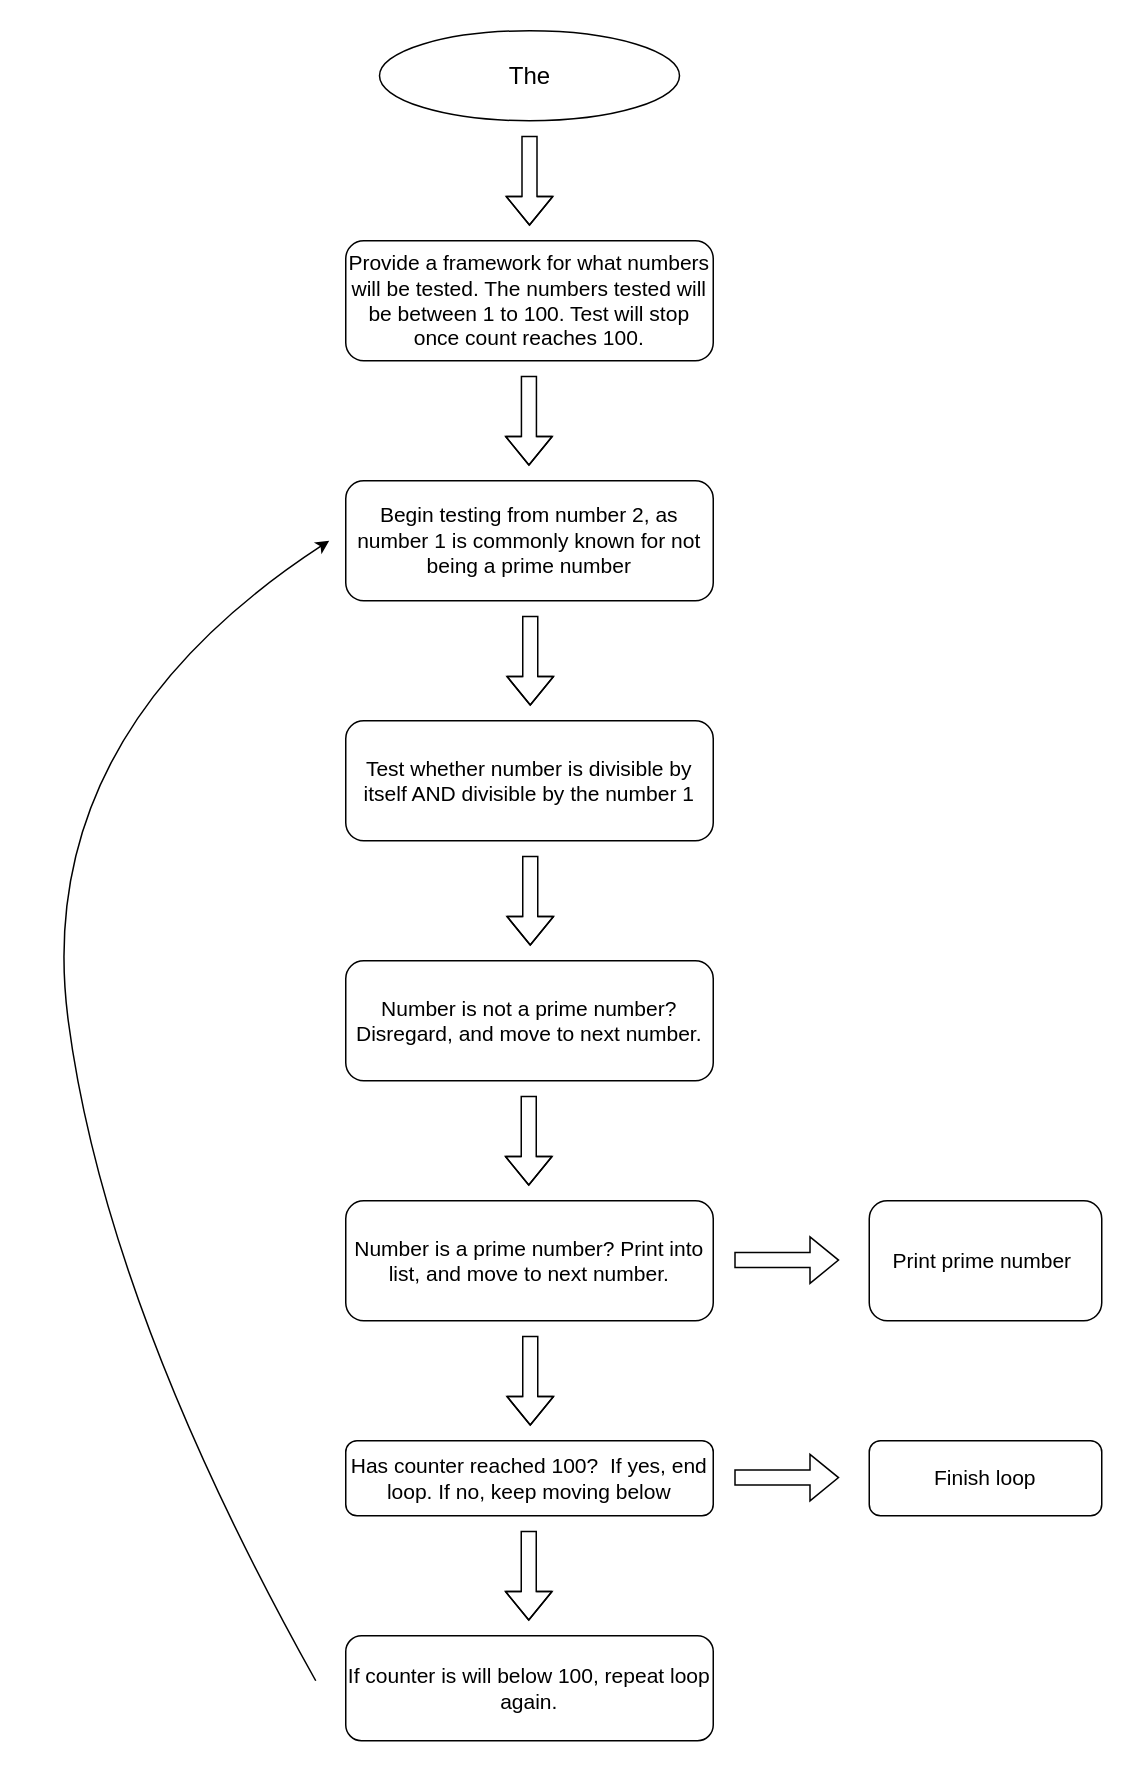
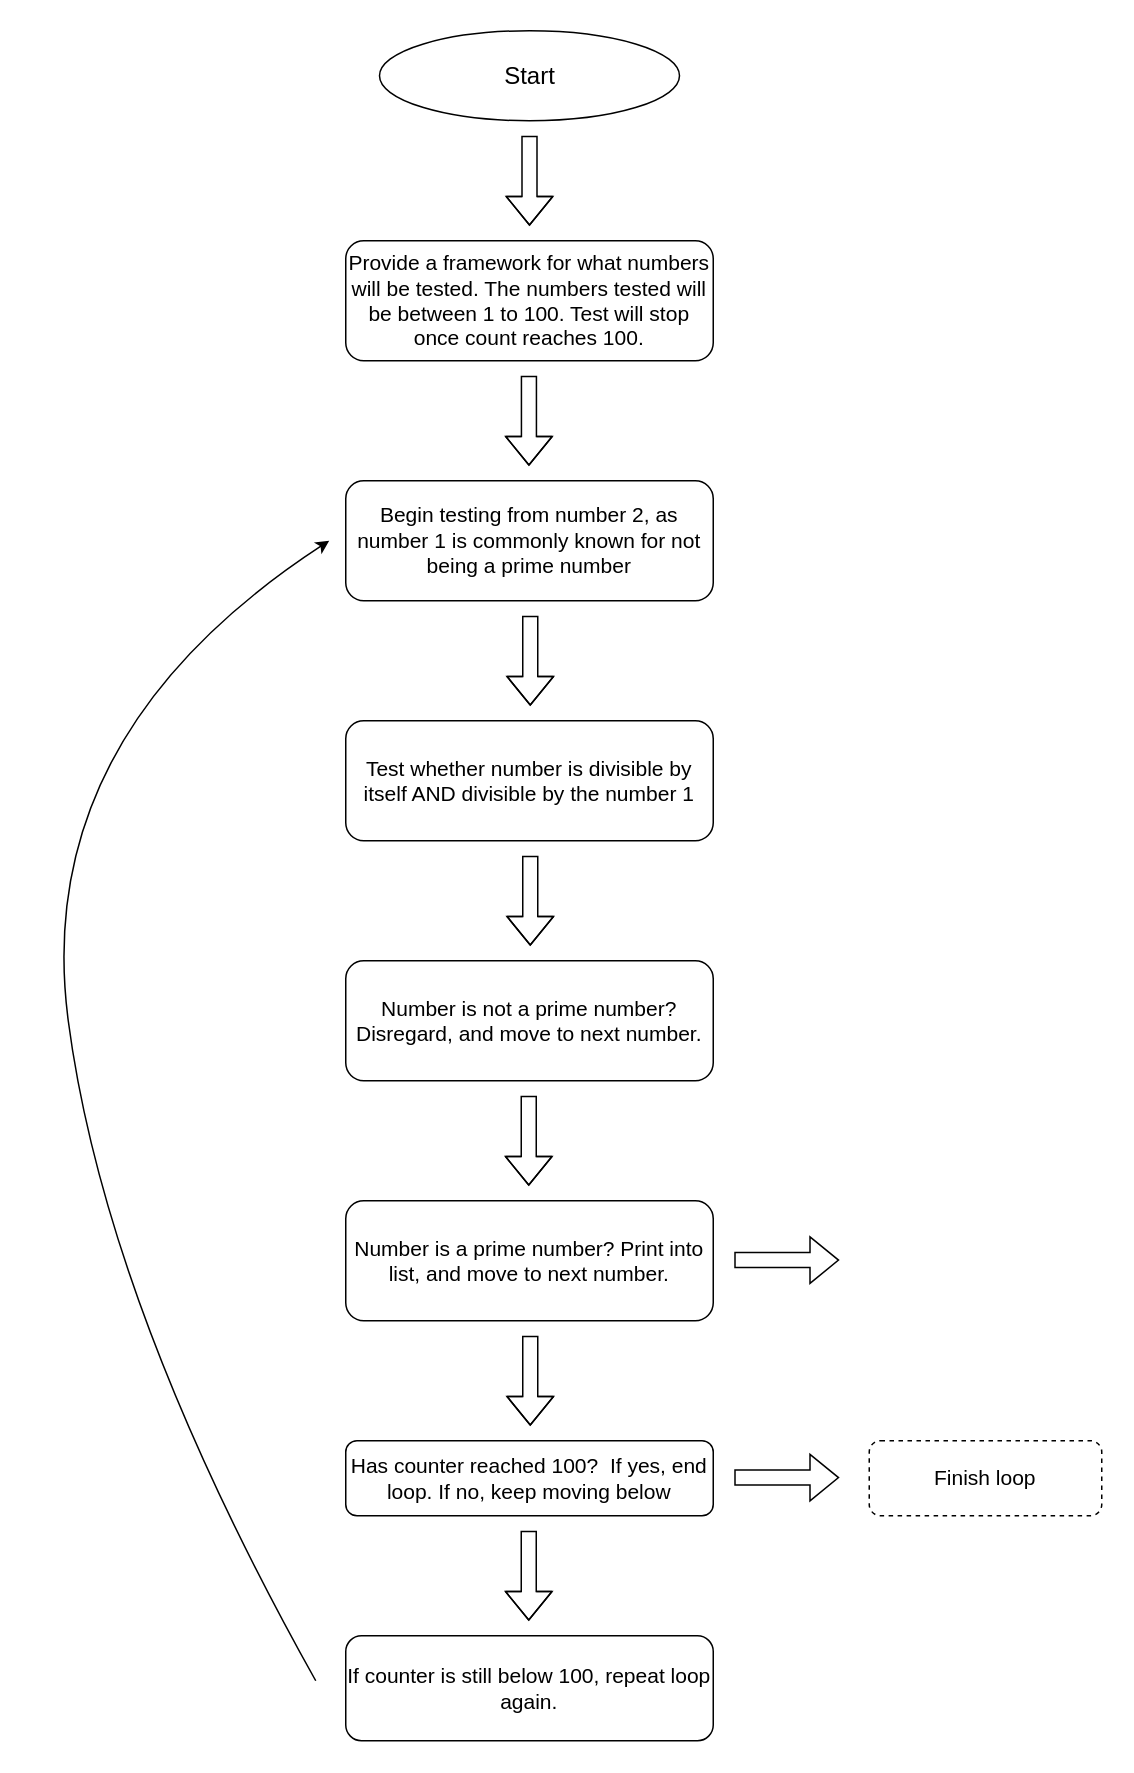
(530, 76) -> (530, 76)
(986, 1261) -> none
(986, 1478) -> (986, 1478)
(530, 1688) -> (530, 1688)
